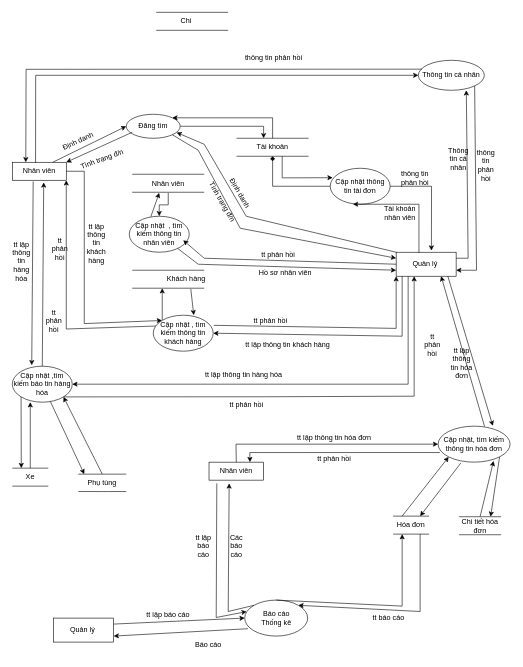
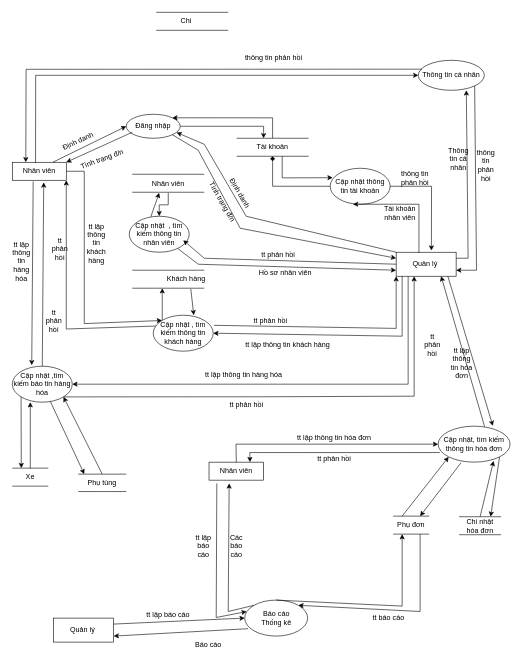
(153, 126) -> (153, 126)
(360, 186) -> (360, 186)
(411, 525) -> (411, 525)
(480, 526) -> (480, 526)
